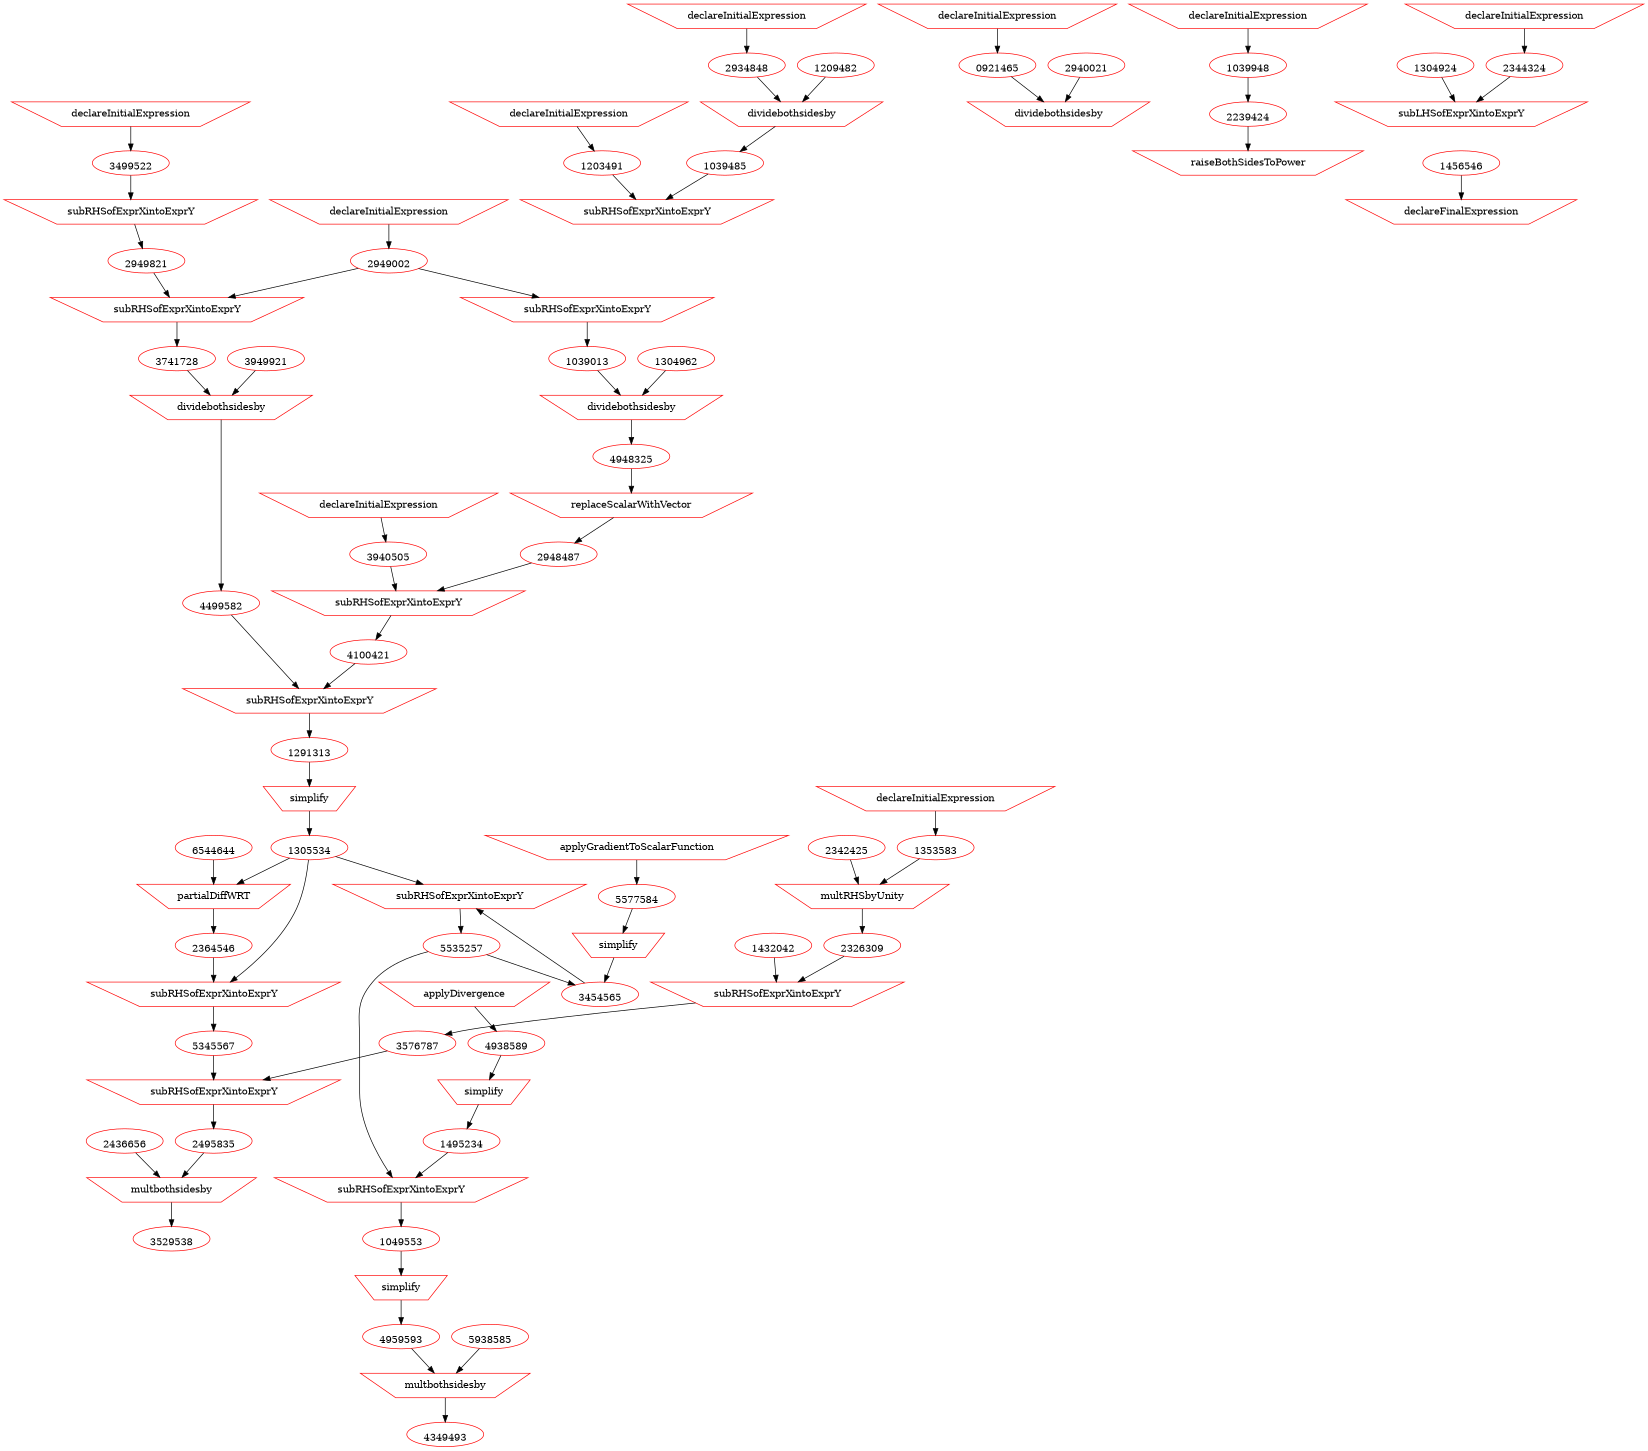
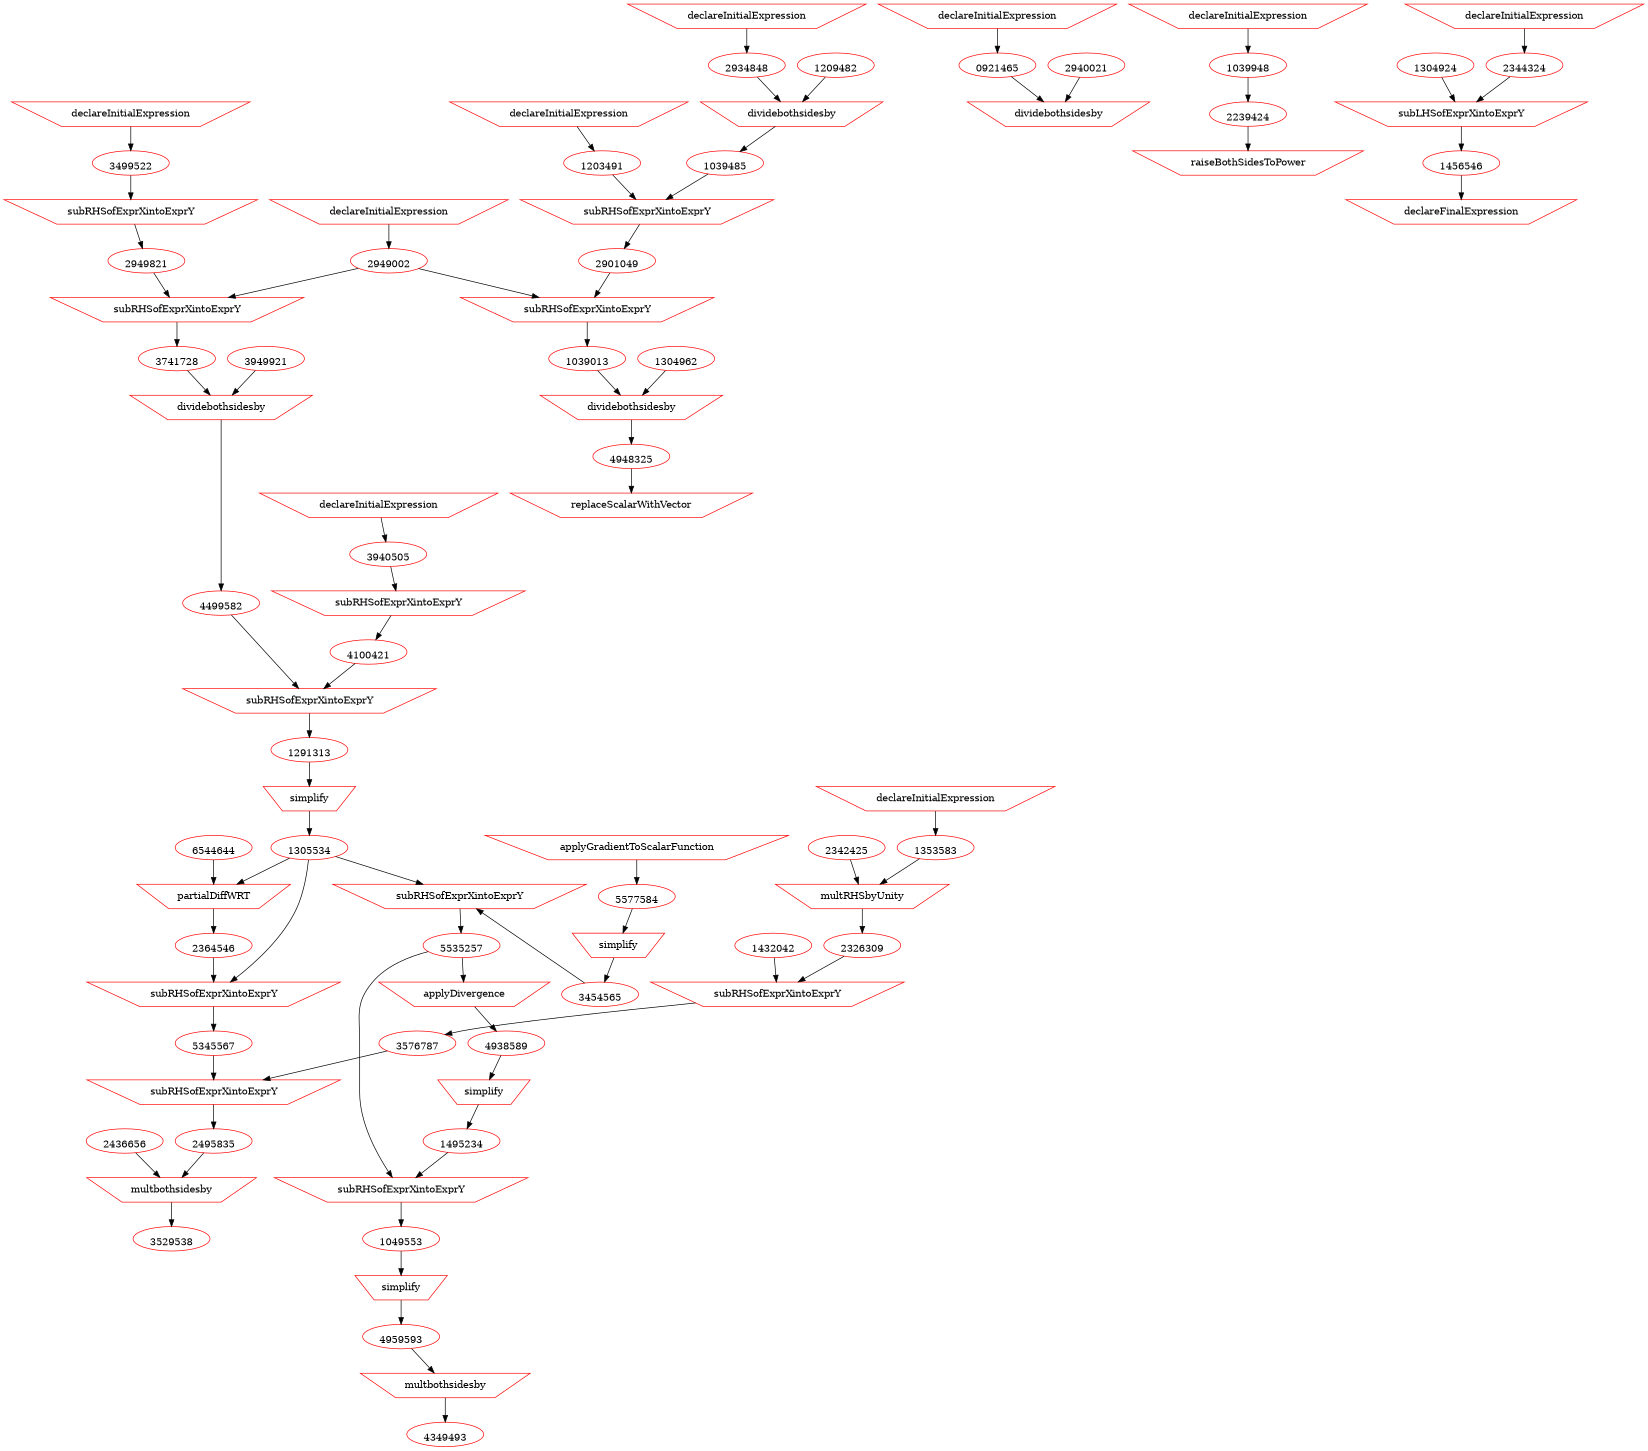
none -> (1461, 135)
none -> (617, 261)
(559, 554) -> none
(527, 969) -> (463, 967)
(490, 1337) -> none
